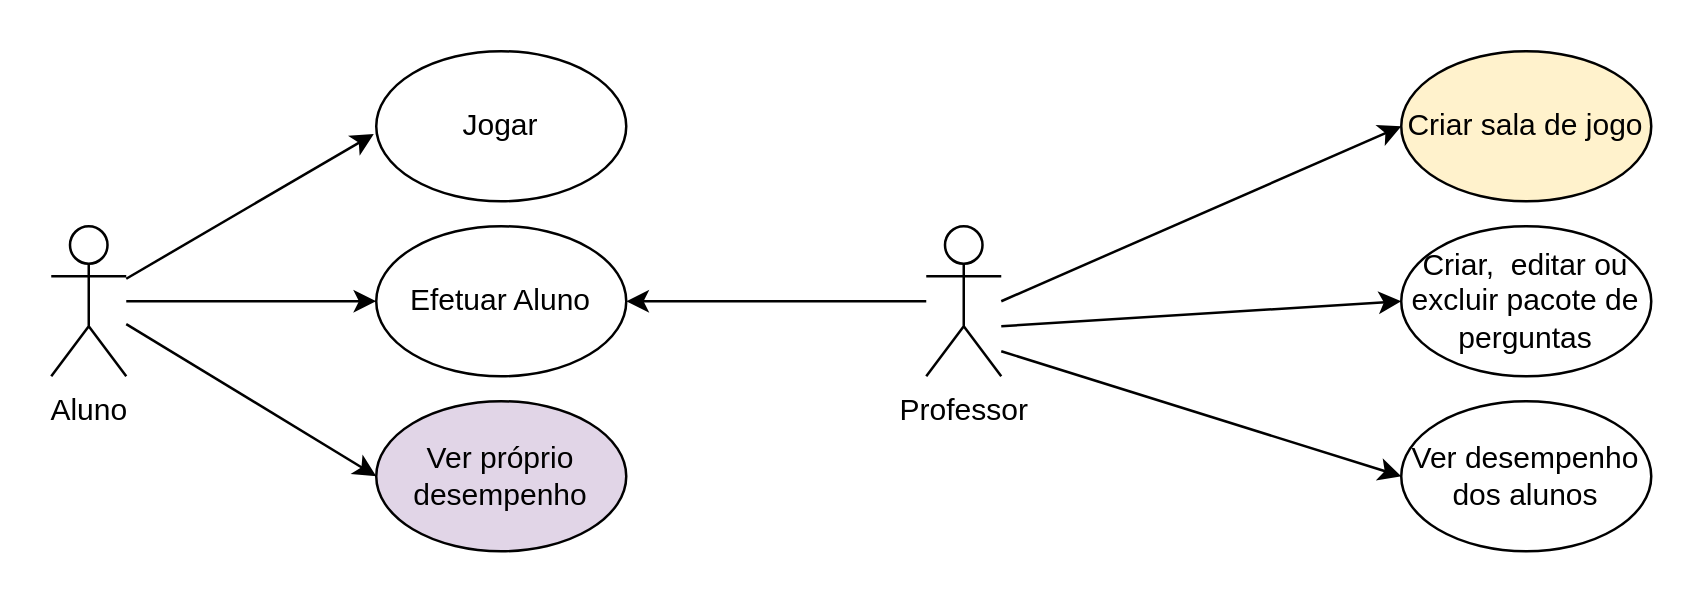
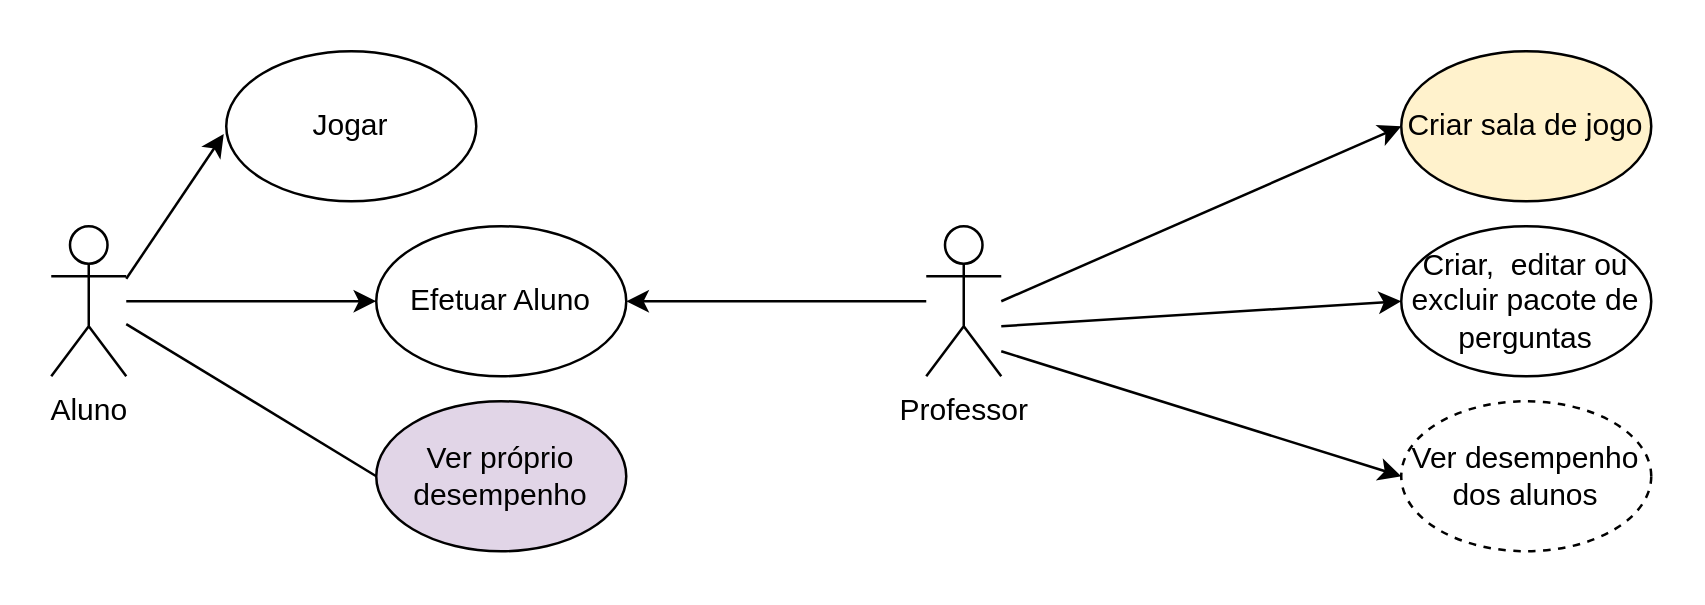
(501, 126) -> (351, 126)
(361, 467) -> (368, 471)
(1526, 476) -> (1526, 476)
